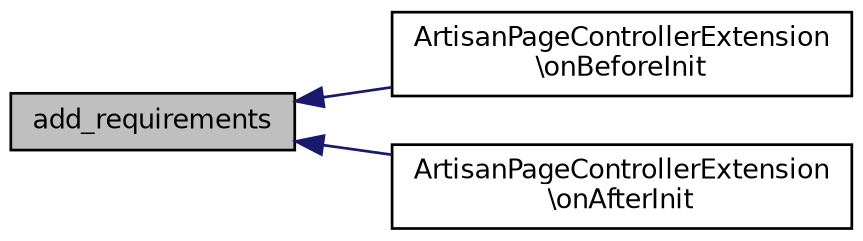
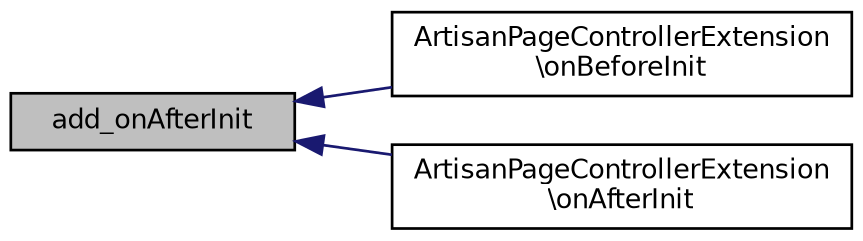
(153, 122) -> (153, 122)
